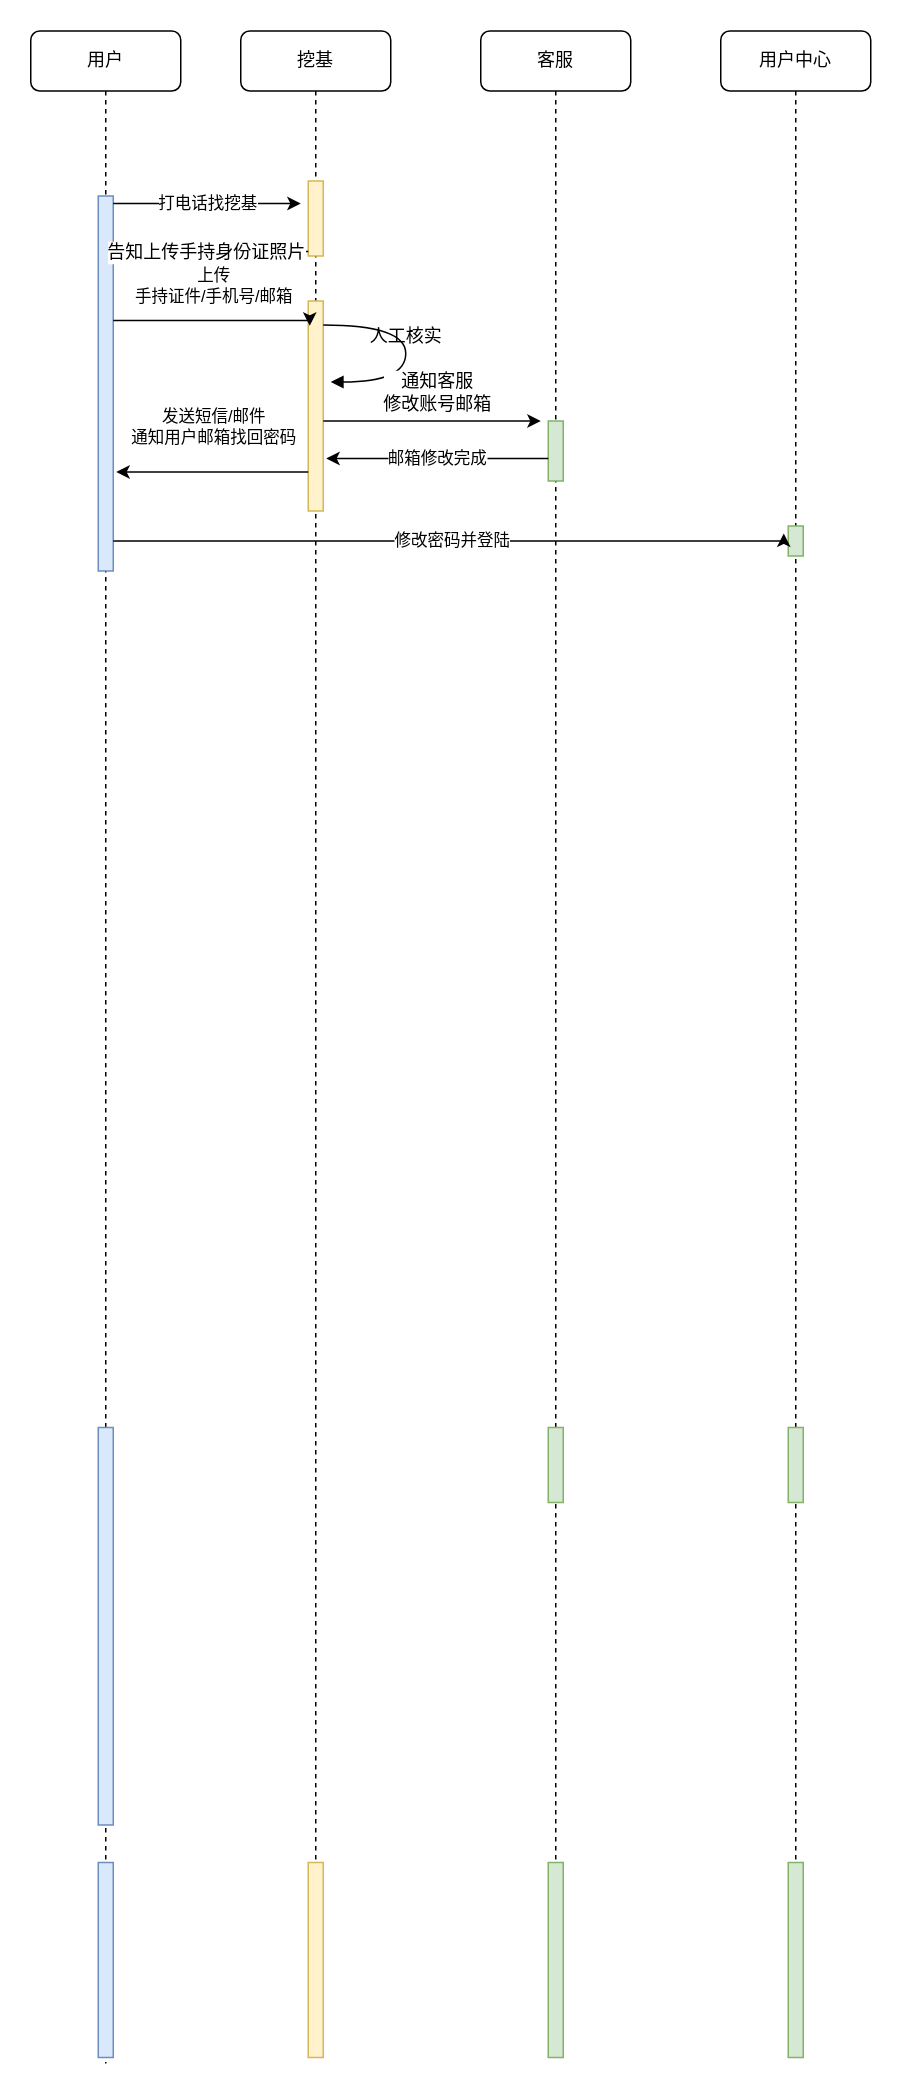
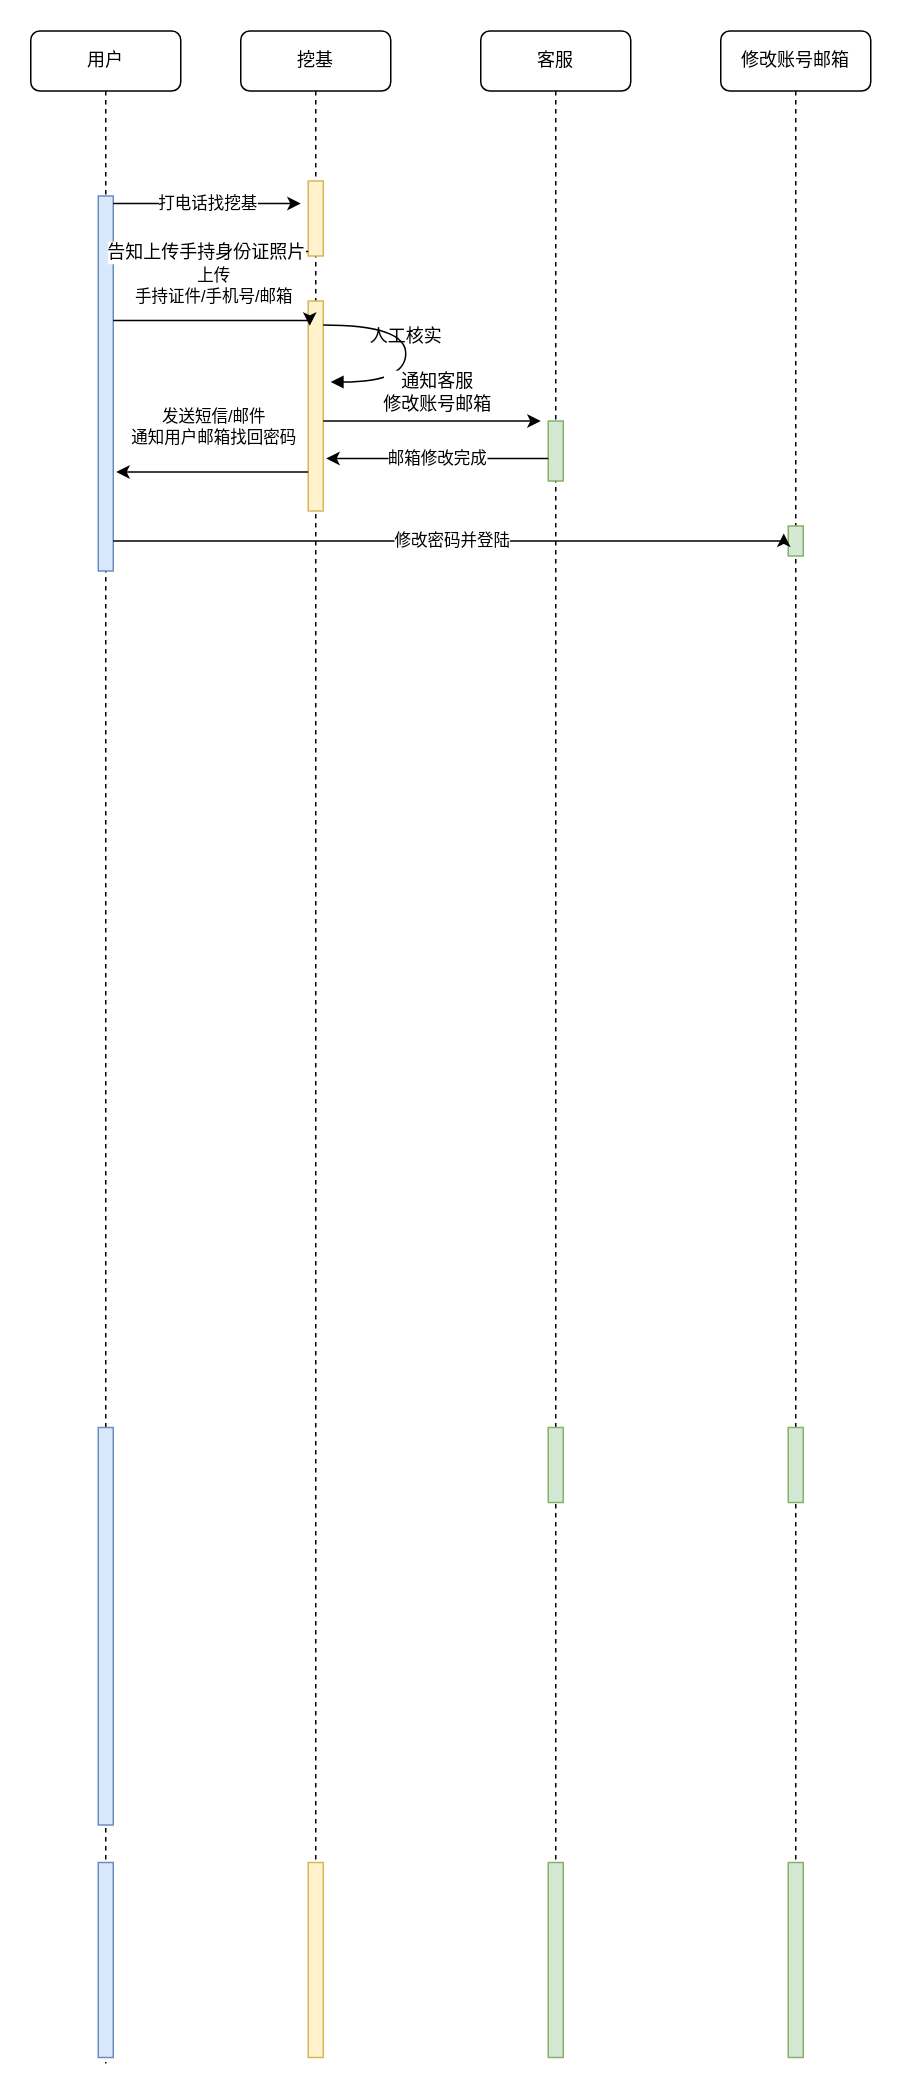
(796, 61) -> (796, 61)
